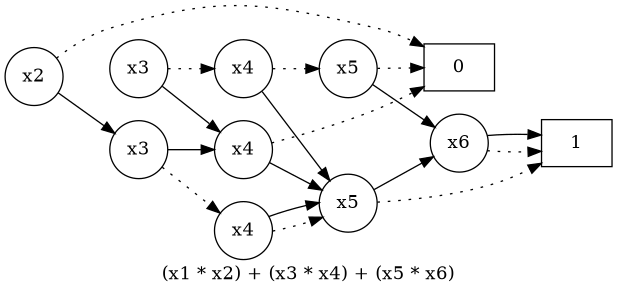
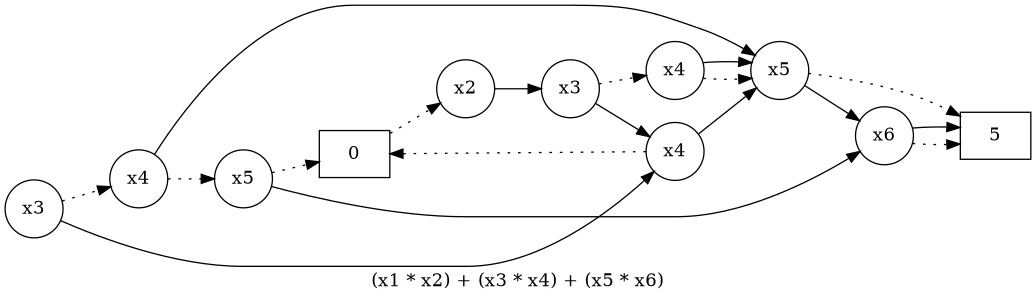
(231, 6) -> (410, 122)
(577, 143) -> (996, 136)
